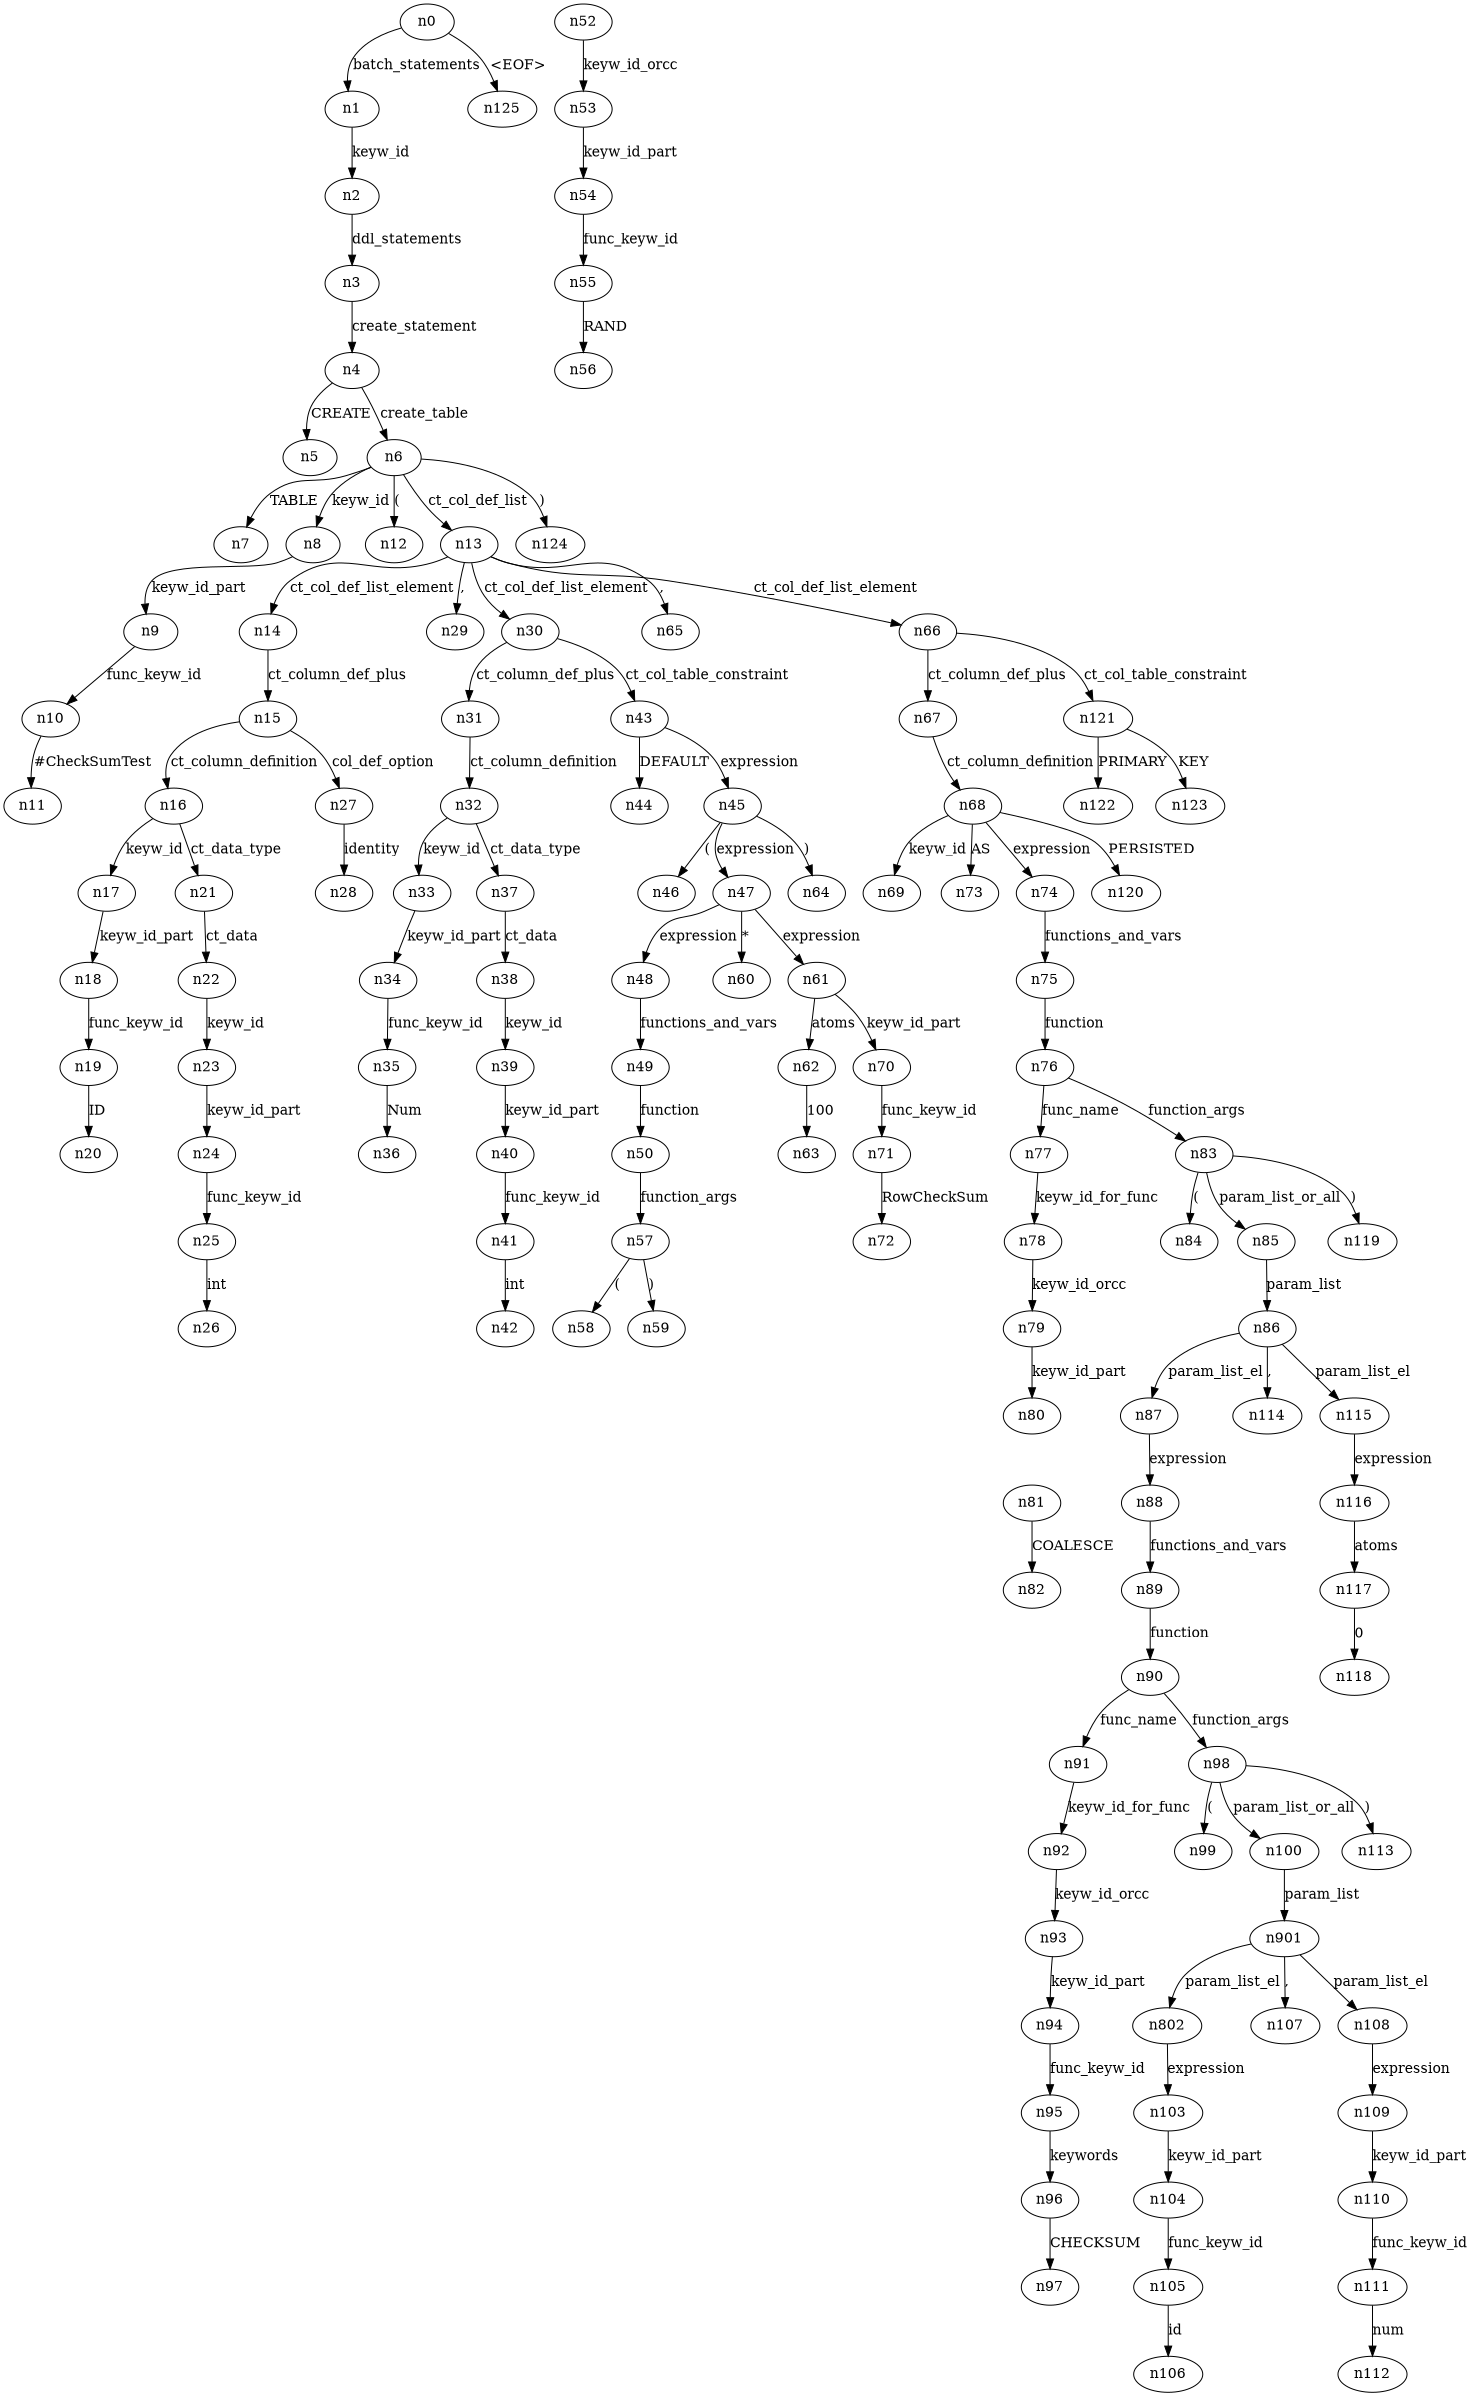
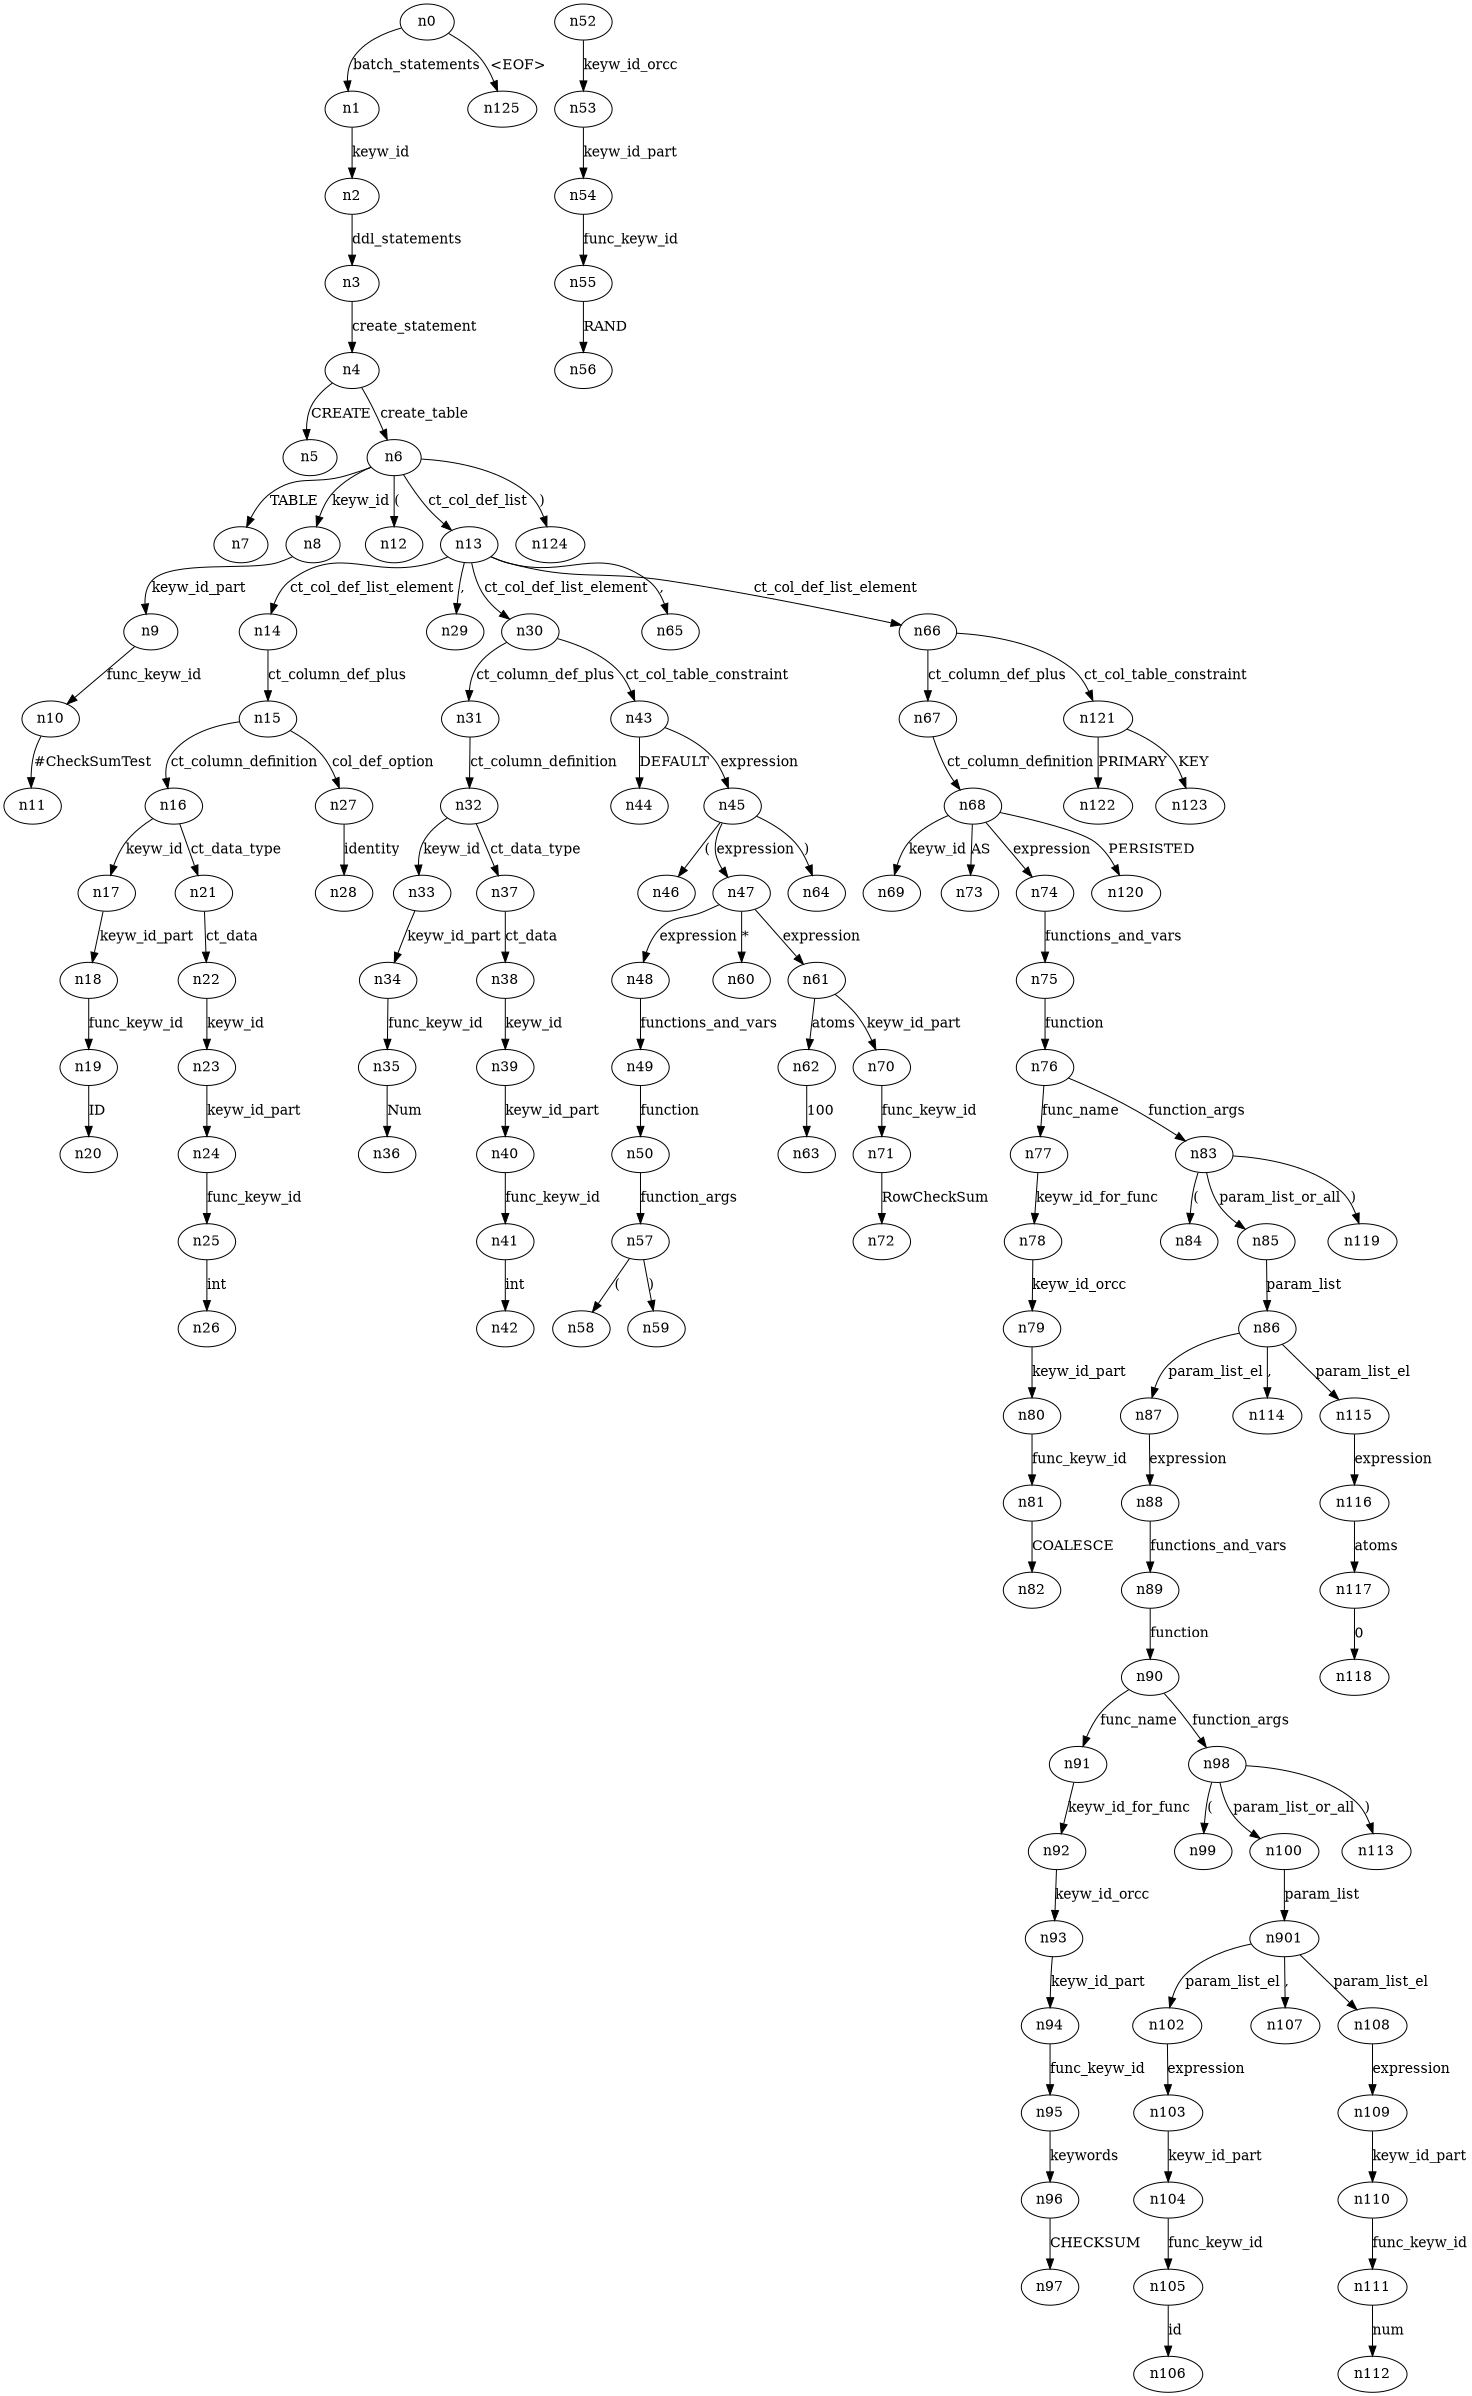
none -> (1032, 1454)
(1167, 2026) -> (1167, 2026)
